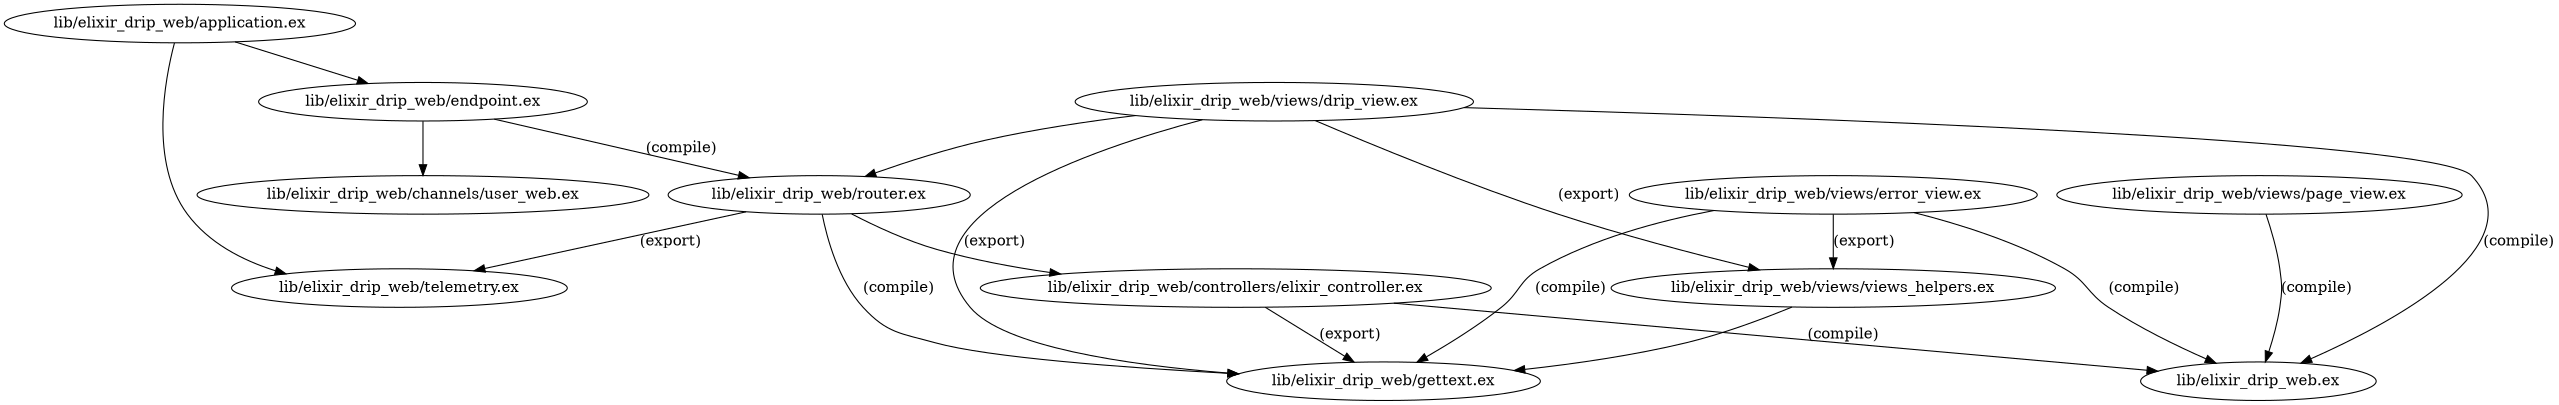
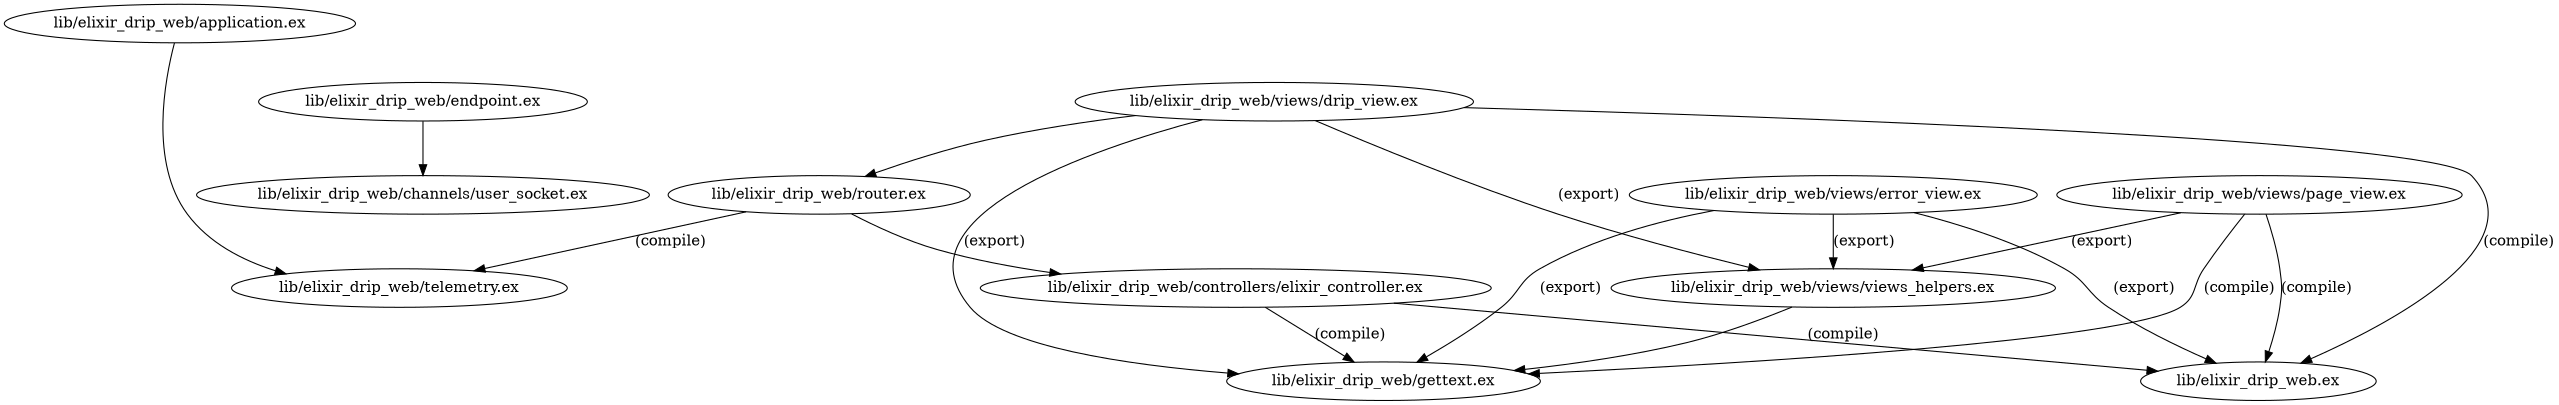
(296, 61) -> none
(616, 147) -> none
(423, 195) -> (423, 195)
none -> (2052, 240)
(671, 241) -> (671, 241)
(1571, 288) -> (1571, 288)
(2144, 288) -> (2144, 288)
(1350, 335) -> (1350, 335)
(989, 353) -> (1956, 345)
